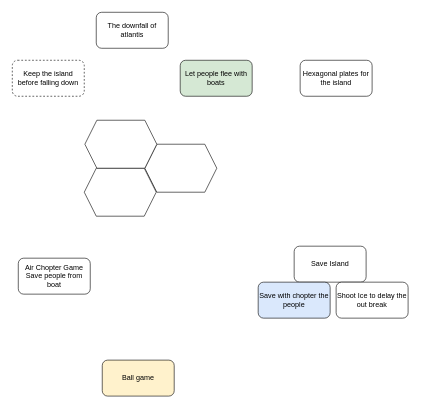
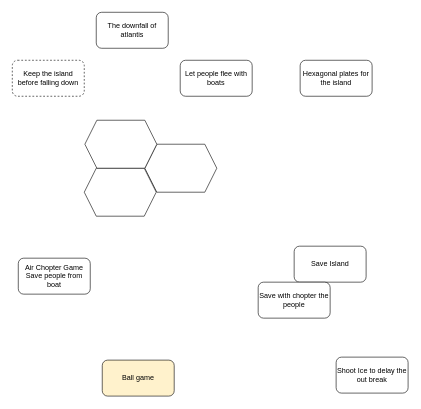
(216, 78) -> (216, 78)
(294, 300) -> (294, 300)
(372, 300) -> (372, 375)
